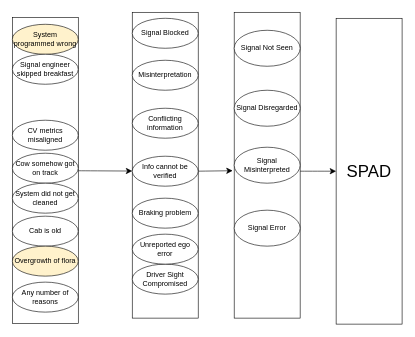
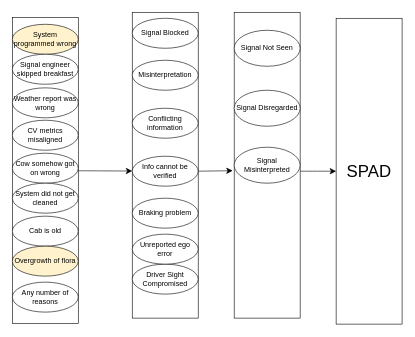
none -> (45, 103)
(45, 168) -> (45, 168)
(267, 228) -> none
